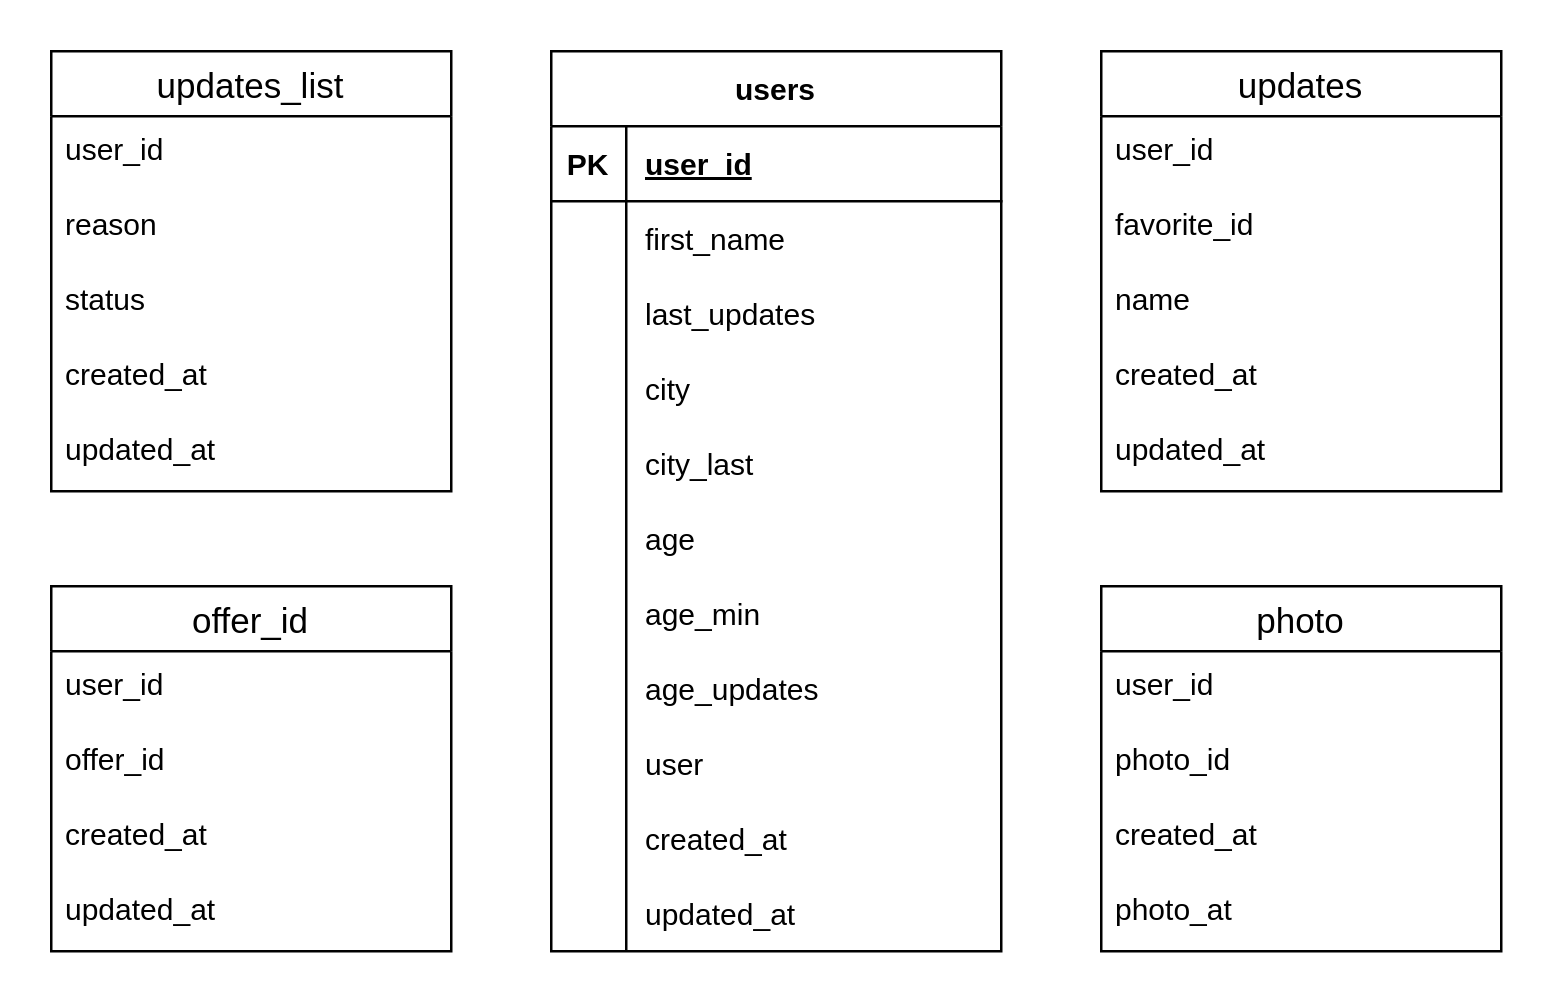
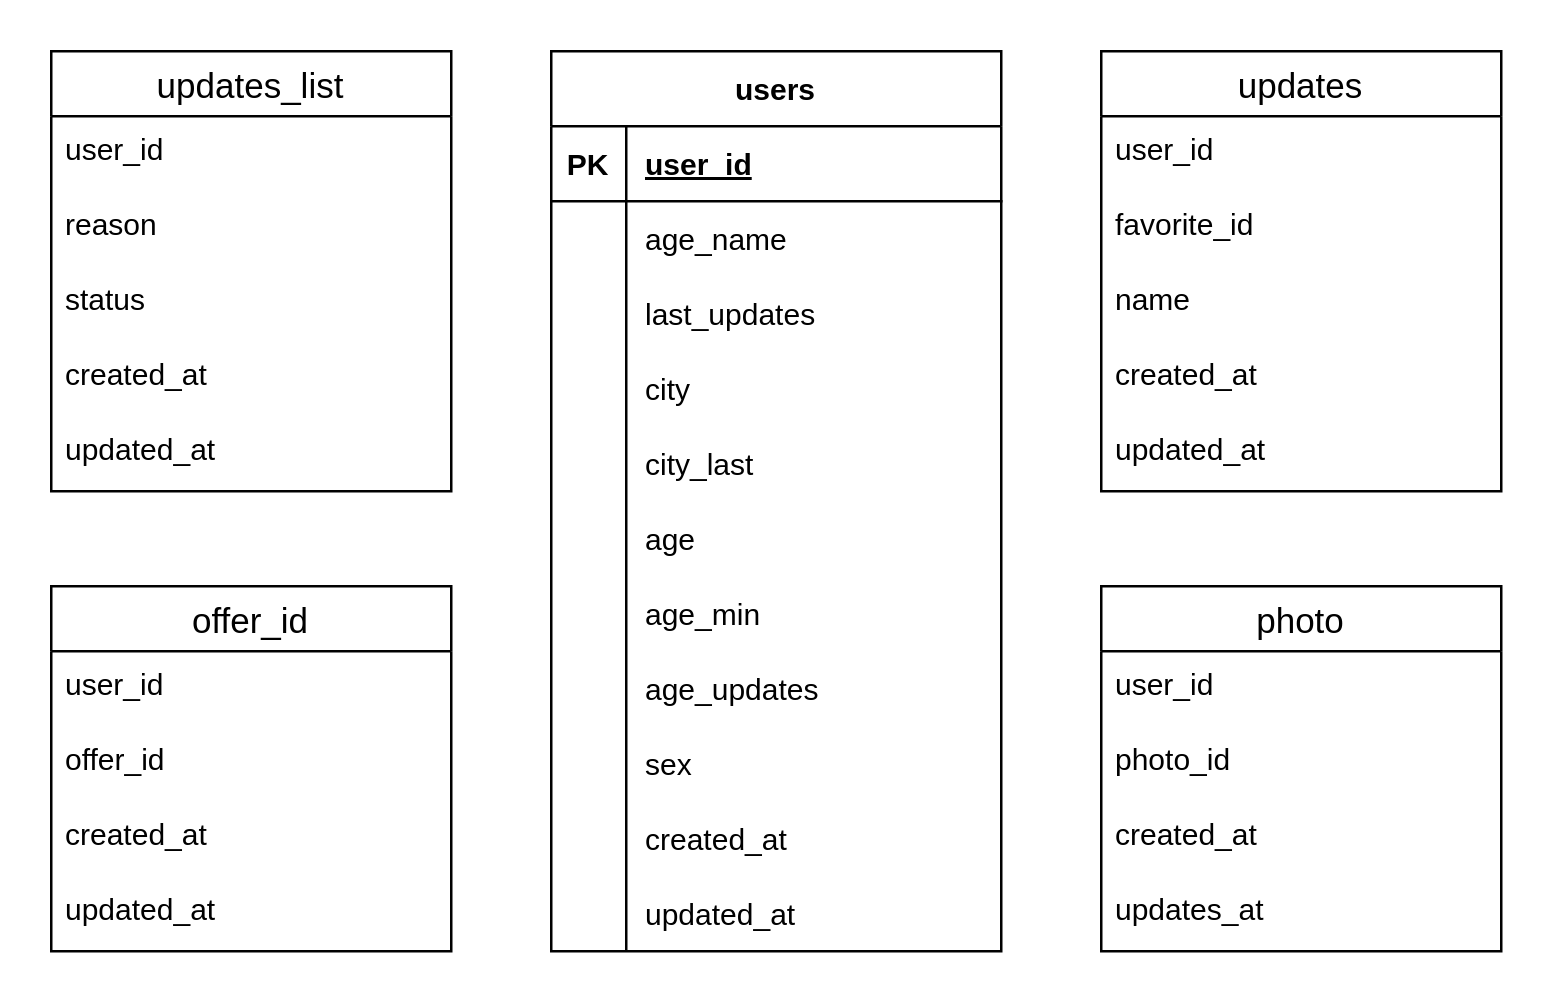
(725, 240) -> (712, 240)
(679, 765) -> (670, 765)
(1182, 910) -> (1199, 910)
